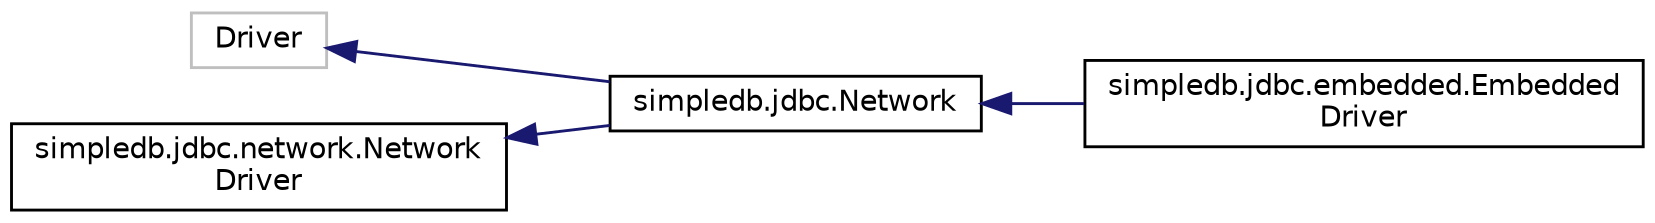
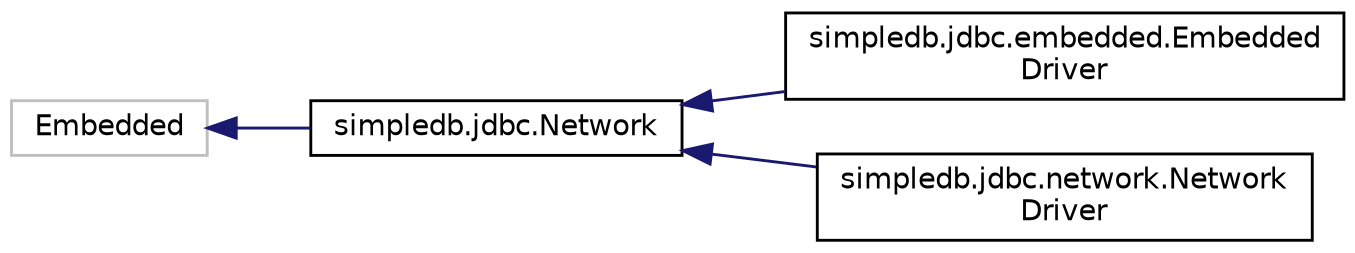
(259, 40) -> (109, 128)
(573, 130) -> (764, 161)
